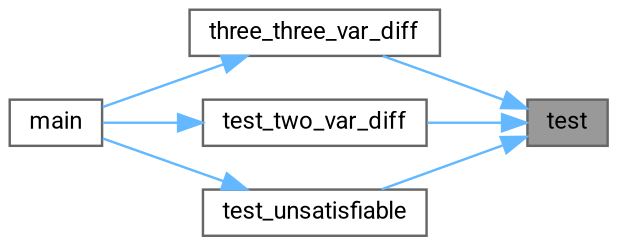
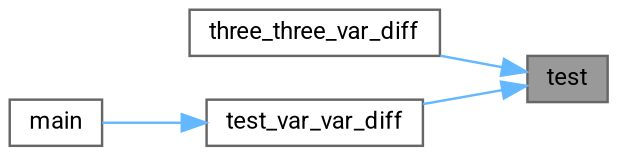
(163, 86) -> none
(315, 123) -> (315, 123)
(315, 213) -> none
